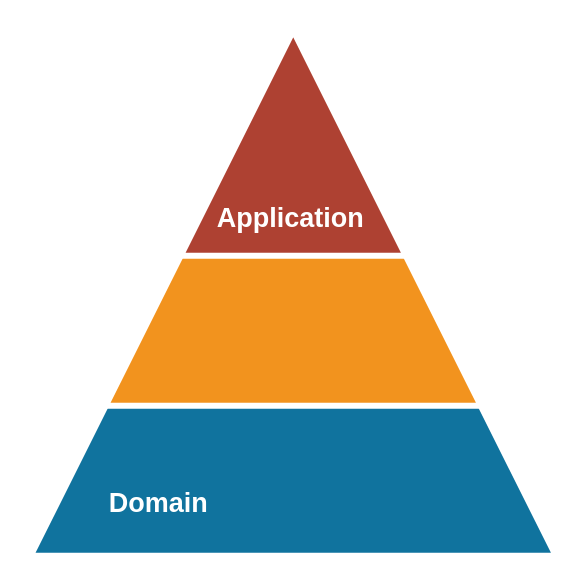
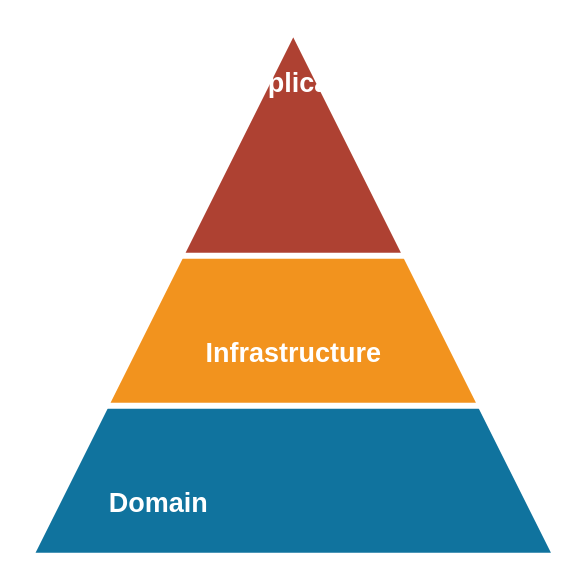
(290, 218) -> (305, 83)
none -> (293, 353)
